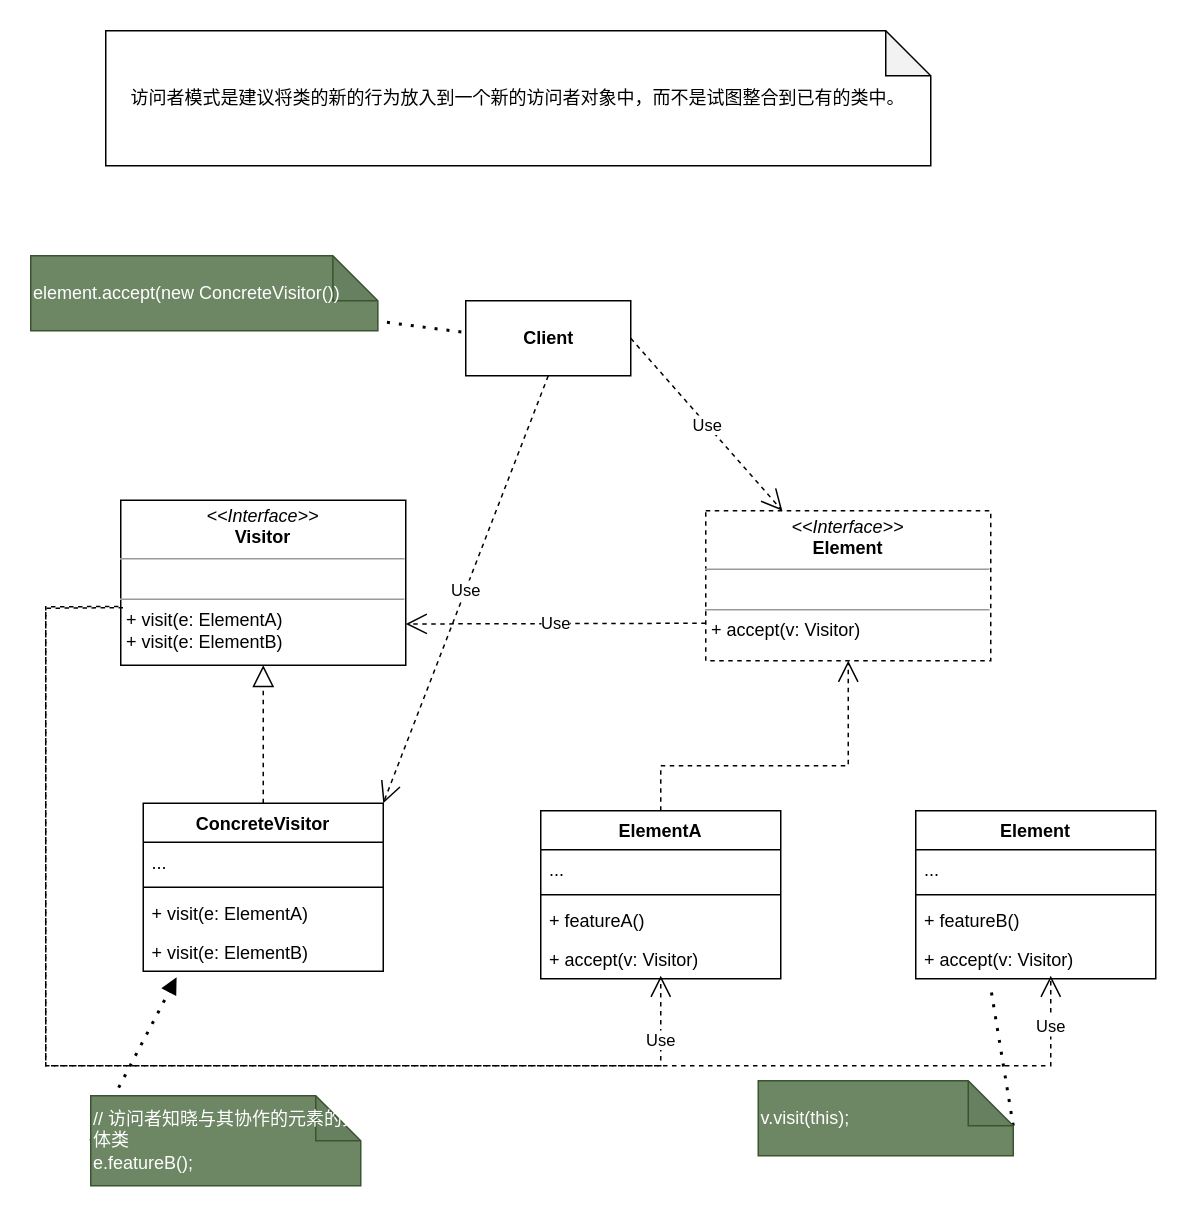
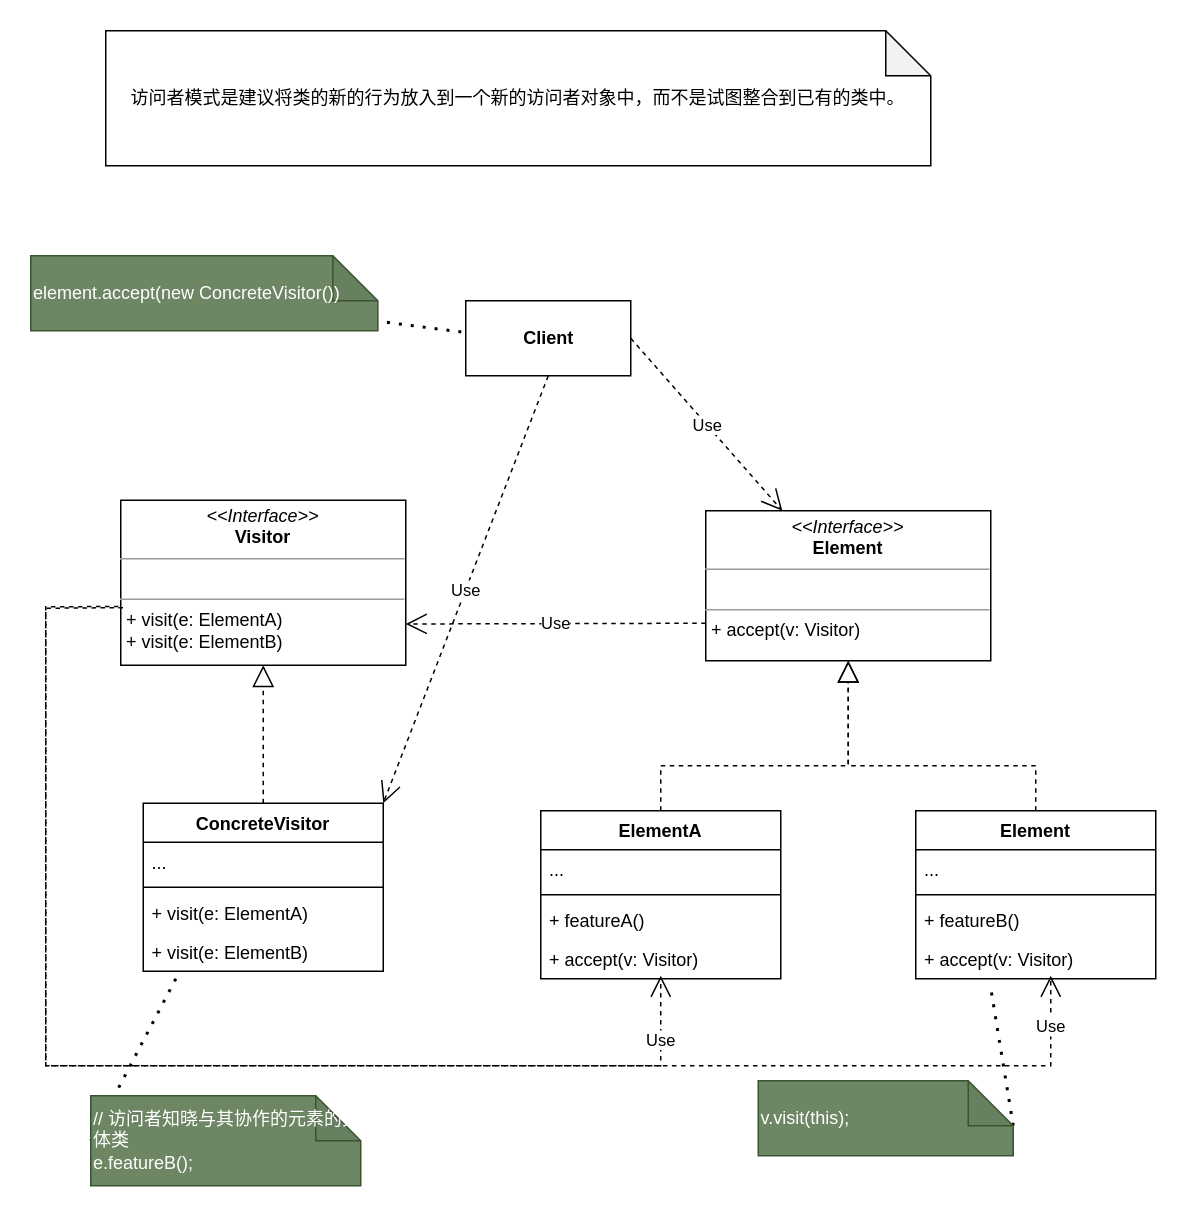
(848, 586) -> (848, 586)
(848, 674) -> (846, 766)
none -> (966, 766)
(169, 993) -> (172, 986)
